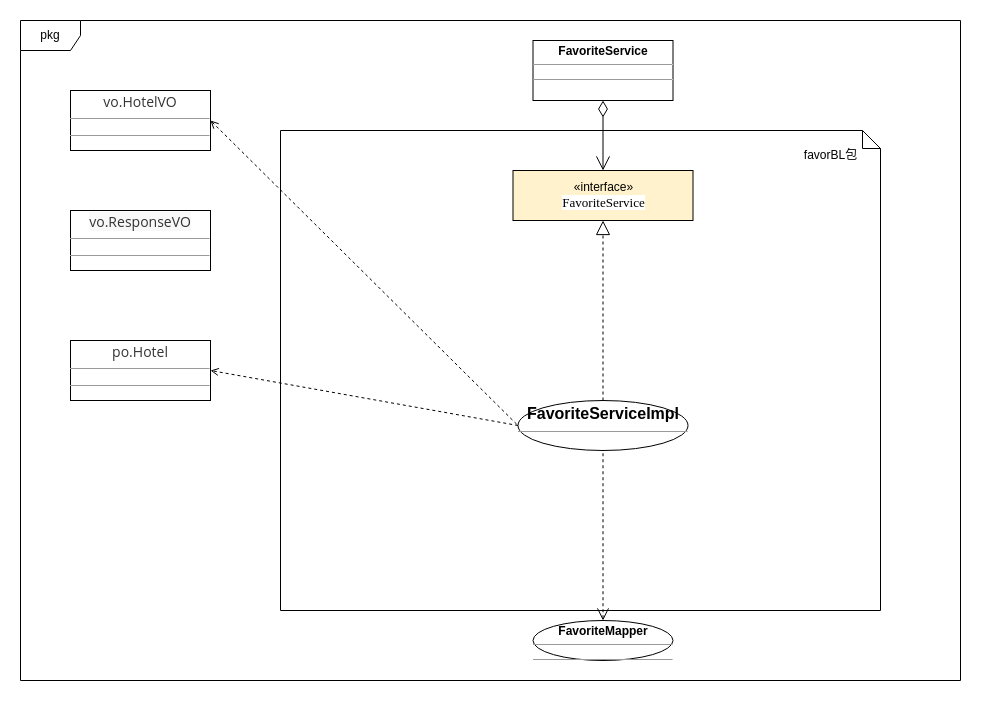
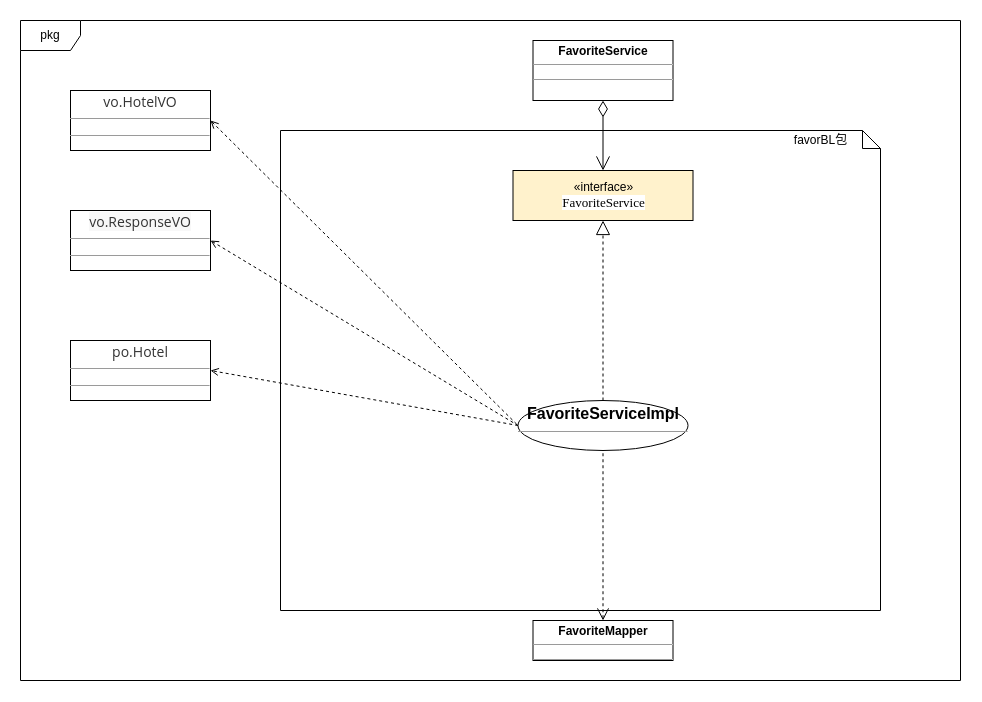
(831, 156) -> (821, 141)
none -> (362, 332)
(603, 641) -> (603, 641)
